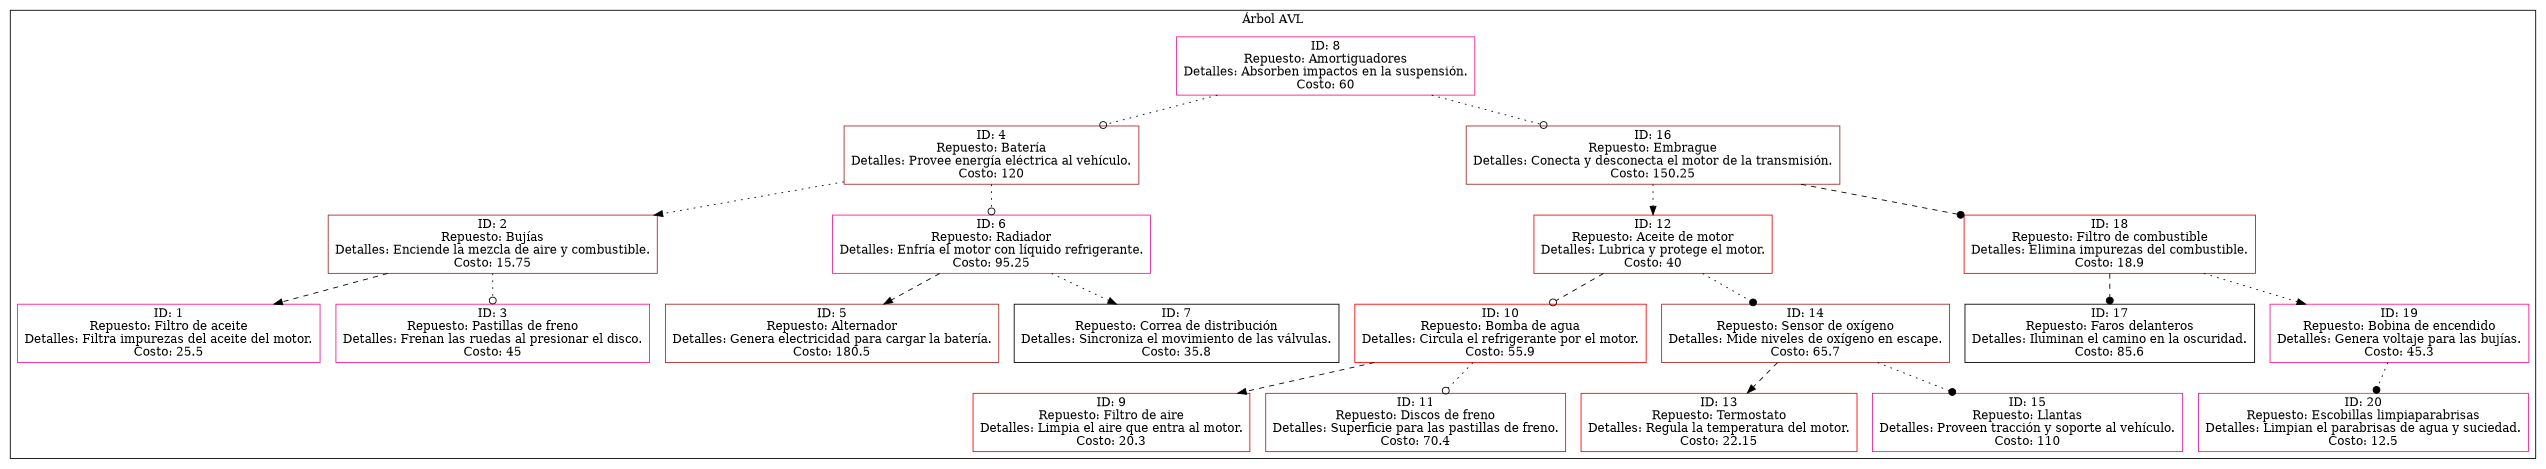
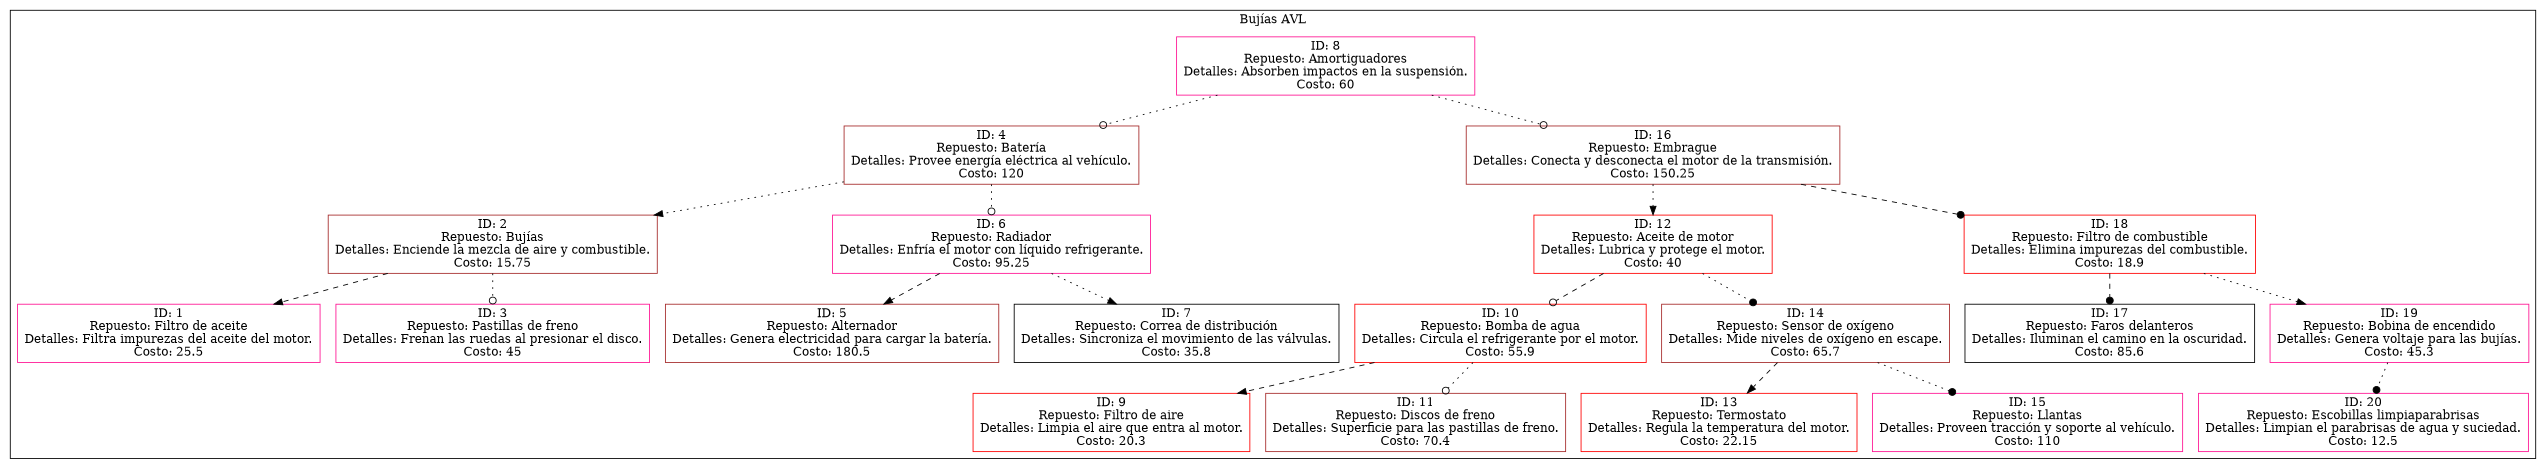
(1273, 20) -> (1273, 20)
